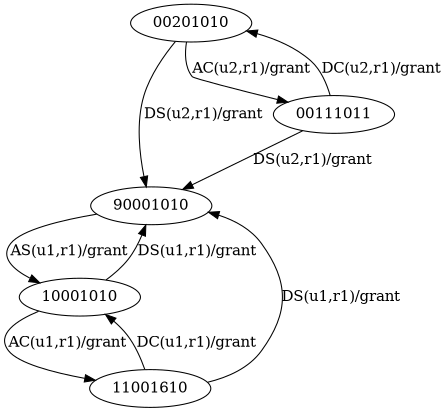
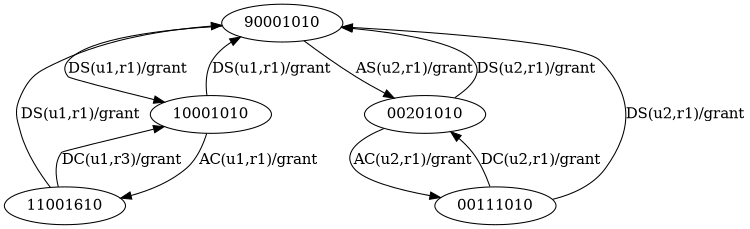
none -> (343, 69)
(334, 114) -> (495, 206)
(69, 251) -> (128, 69)
(197, 343) -> (122, 160)
